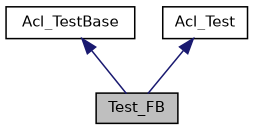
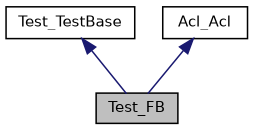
(70, 23) -> (70, 23)
(205, 23) -> (205, 23)
